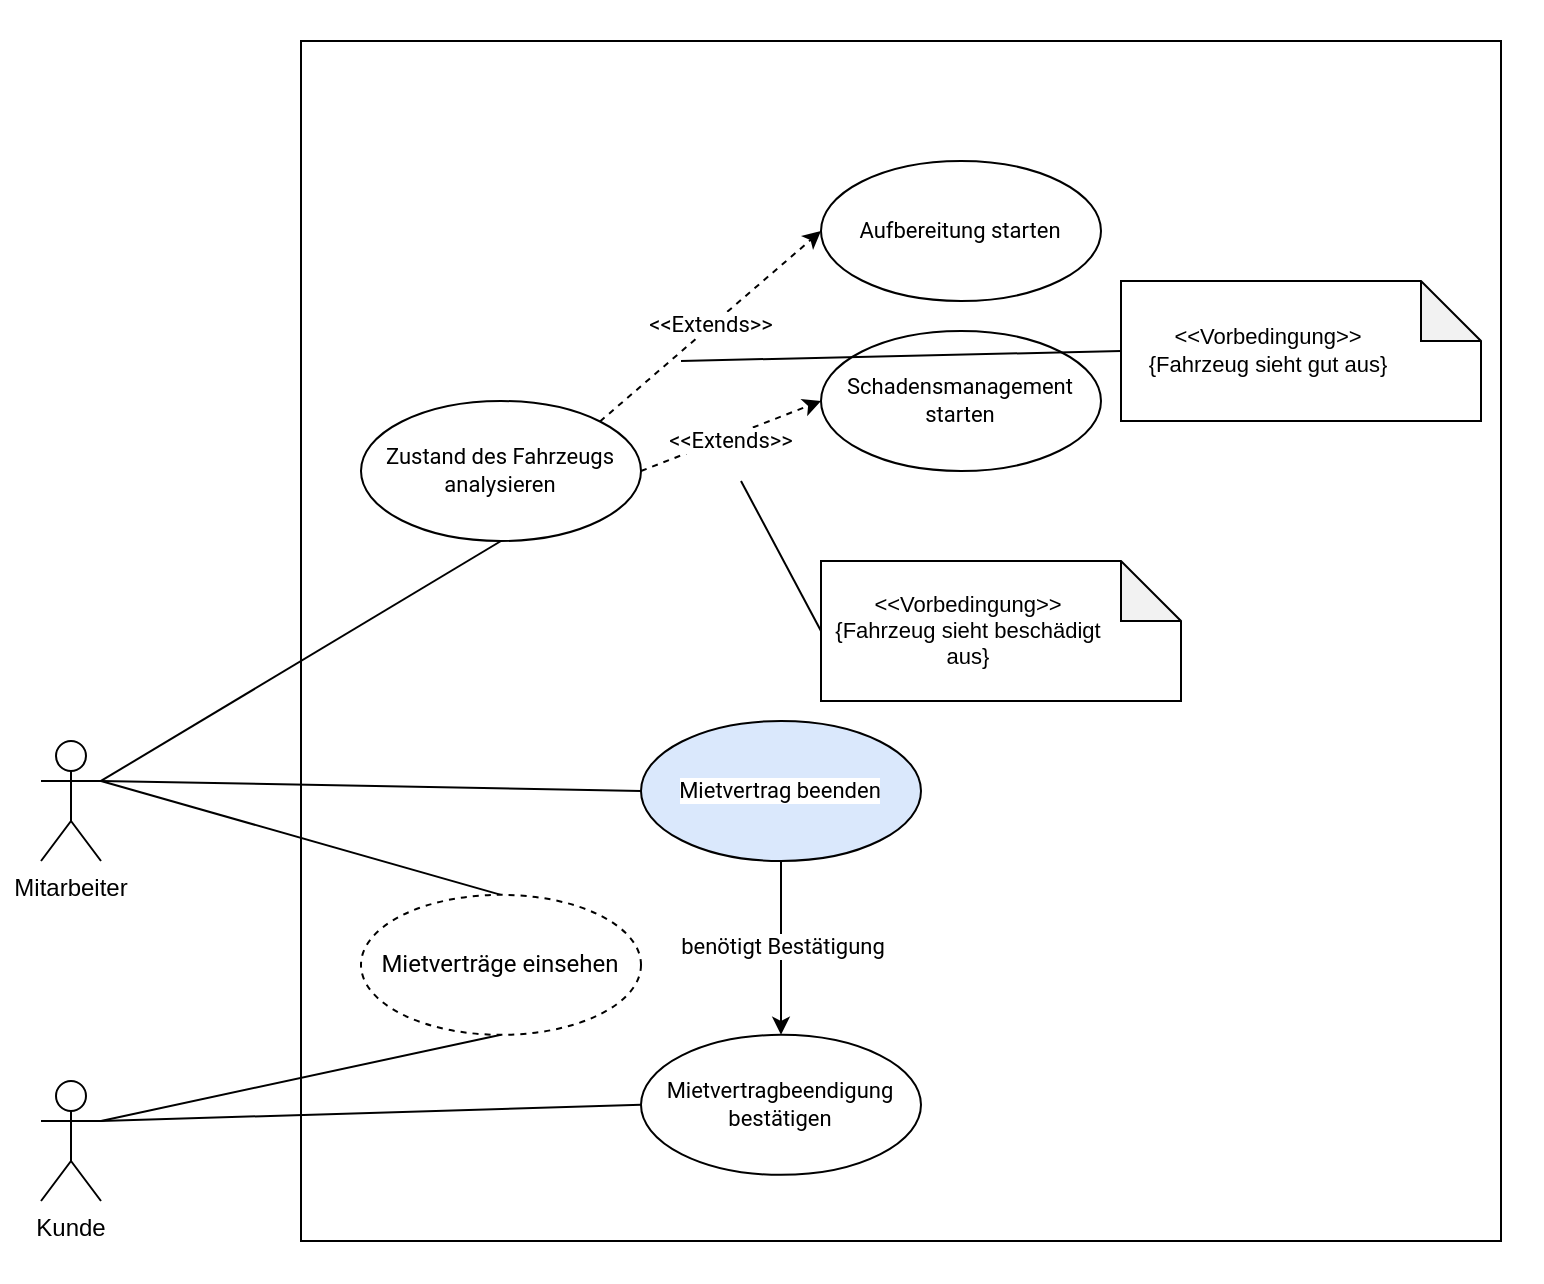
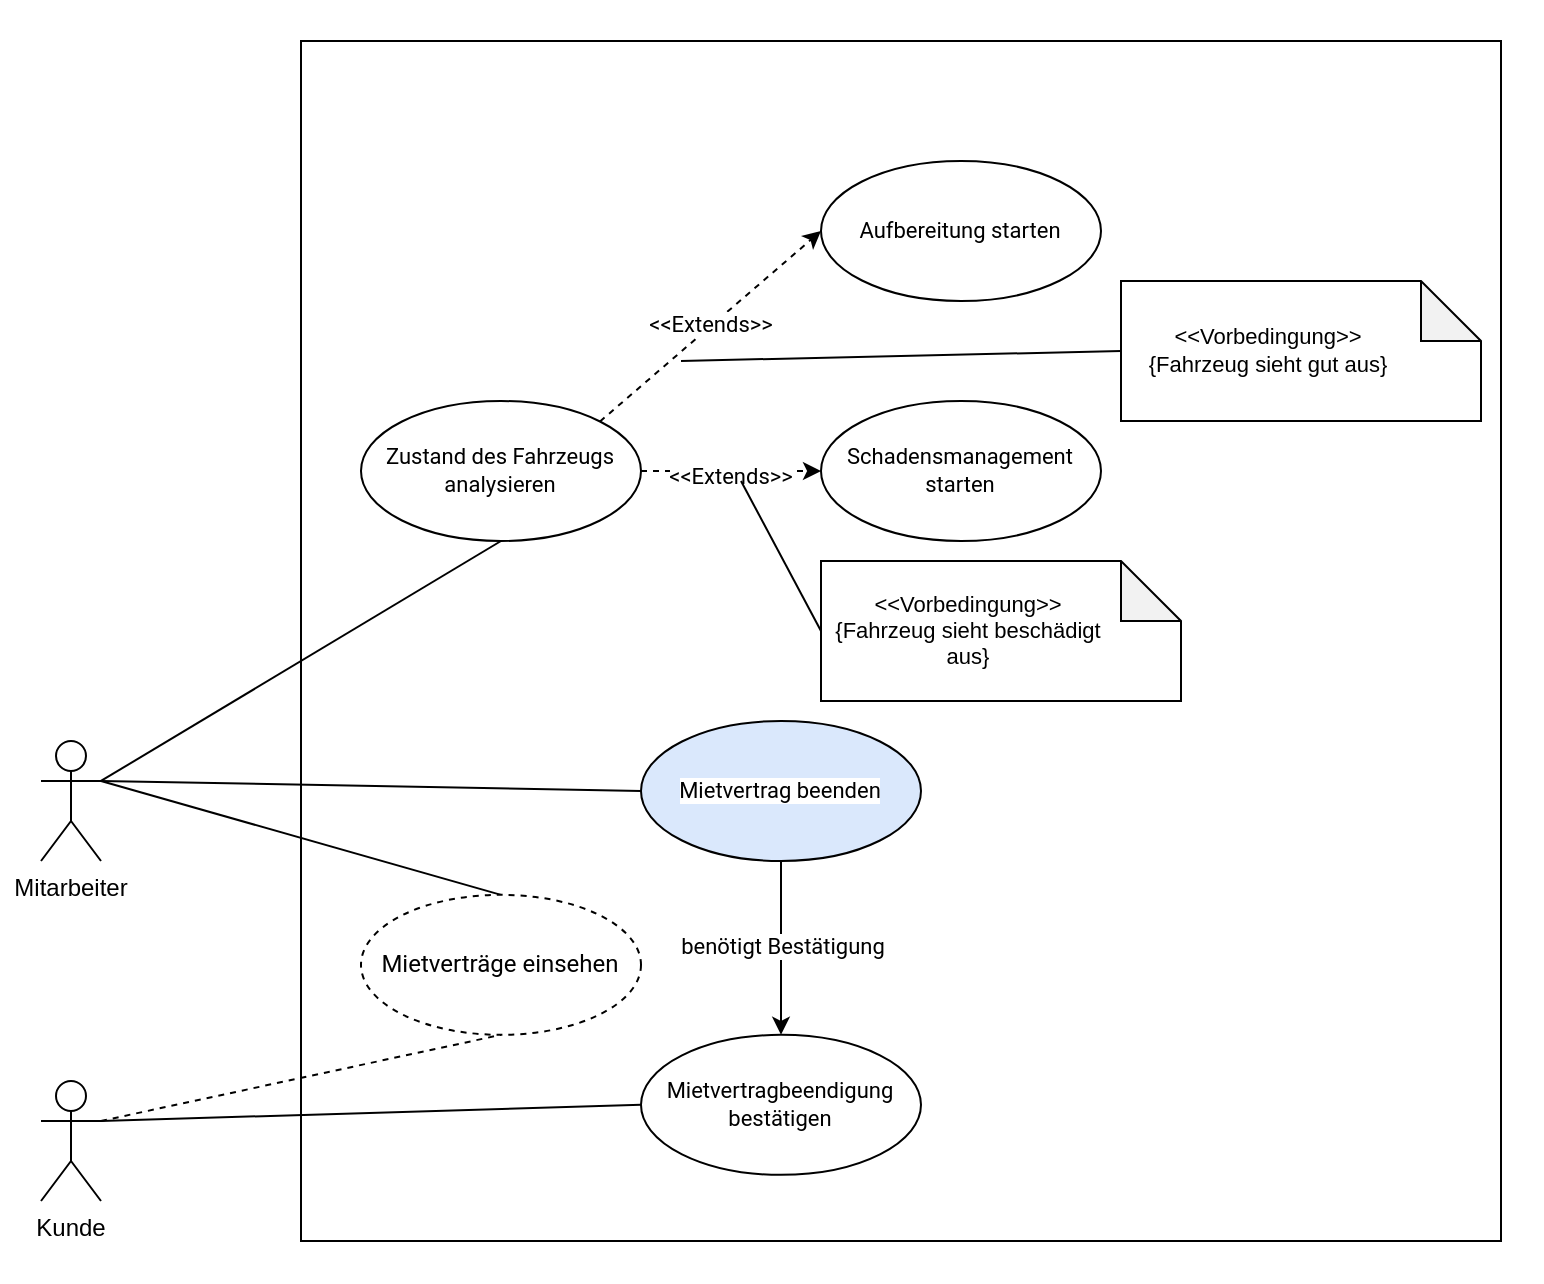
(961, 401) -> (961, 471)
(308, 1076) -> (308, 1076)
